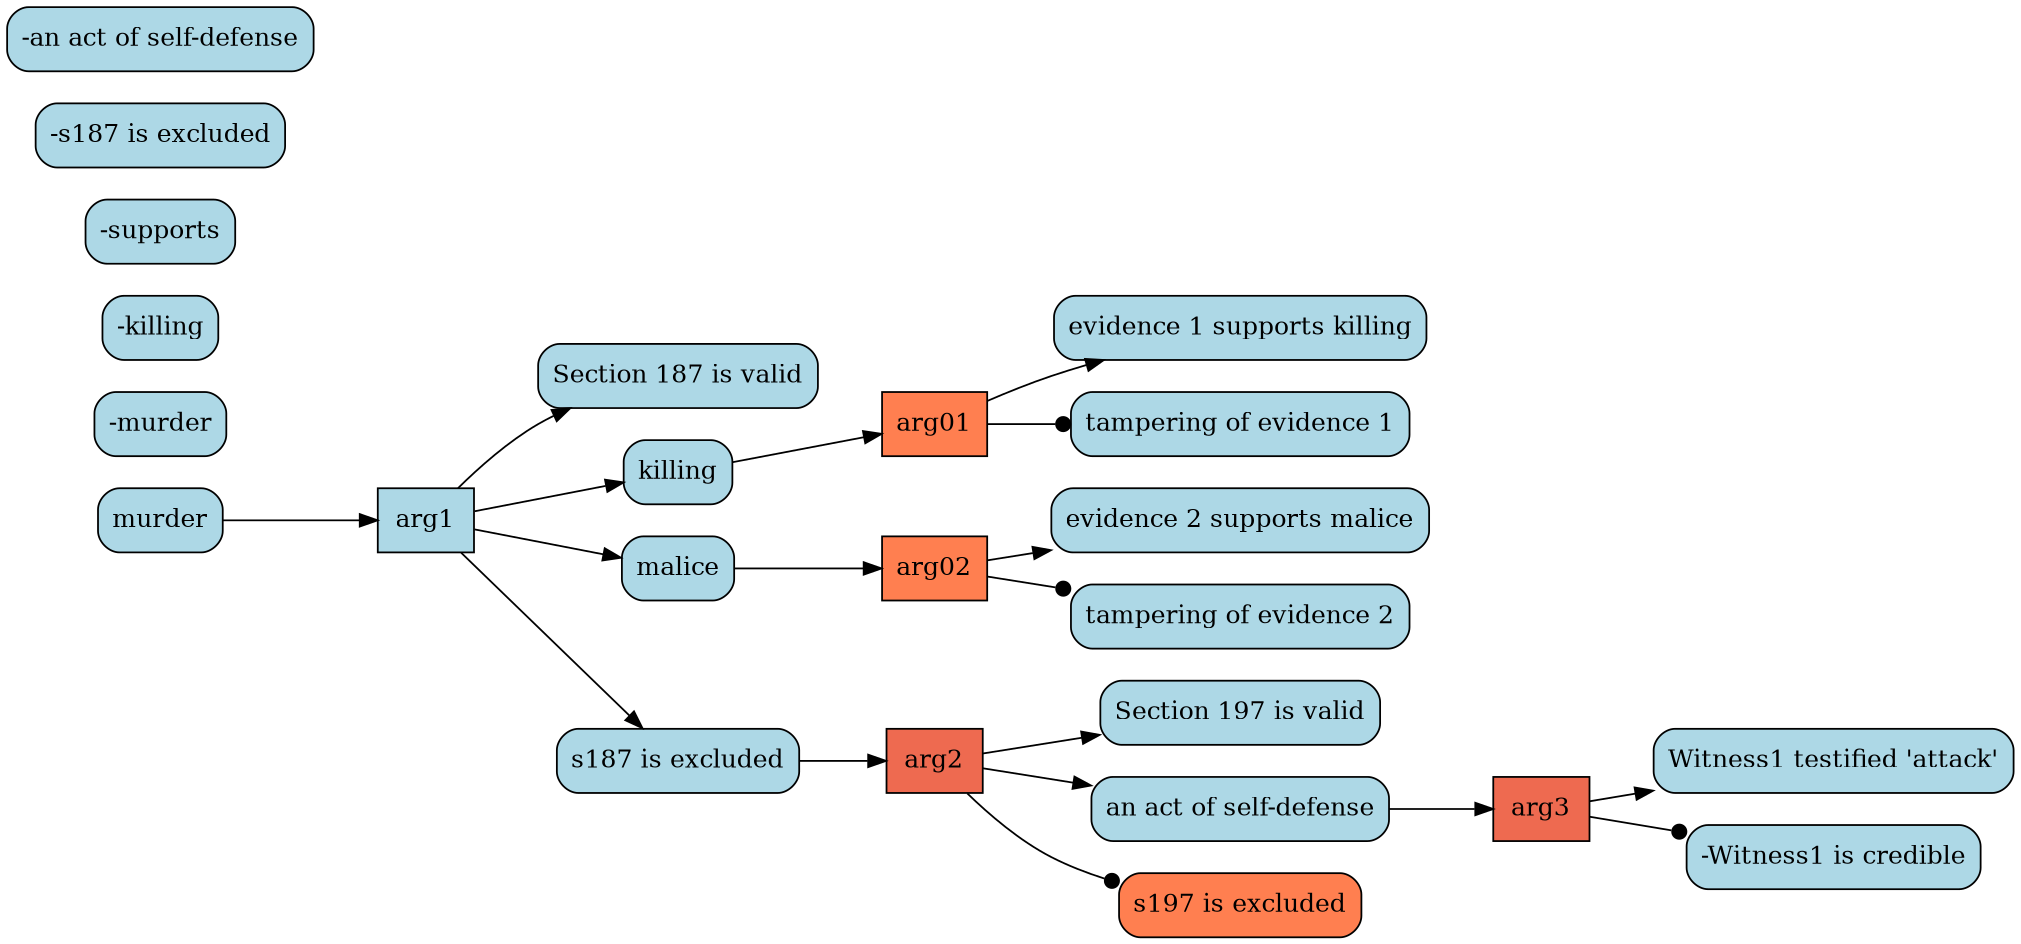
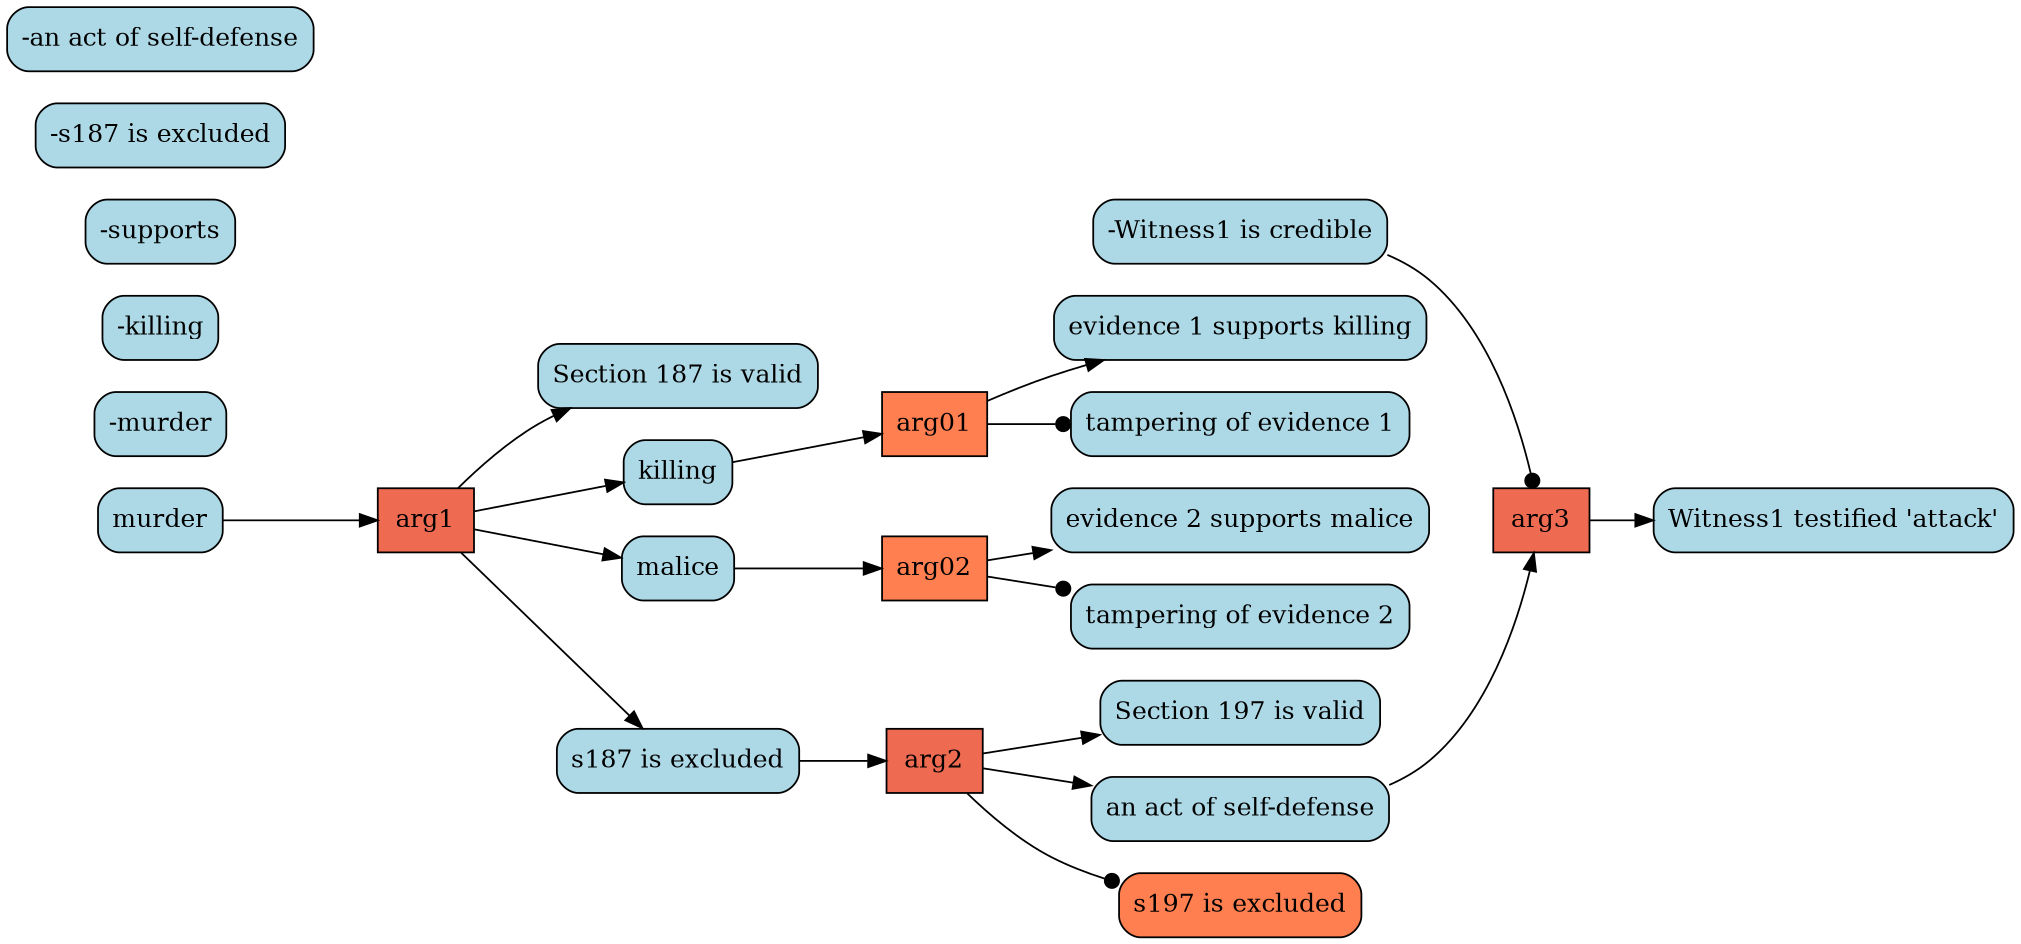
(426, 520) -> (426, 520)
(1631, 824) -> (1483, 347)
